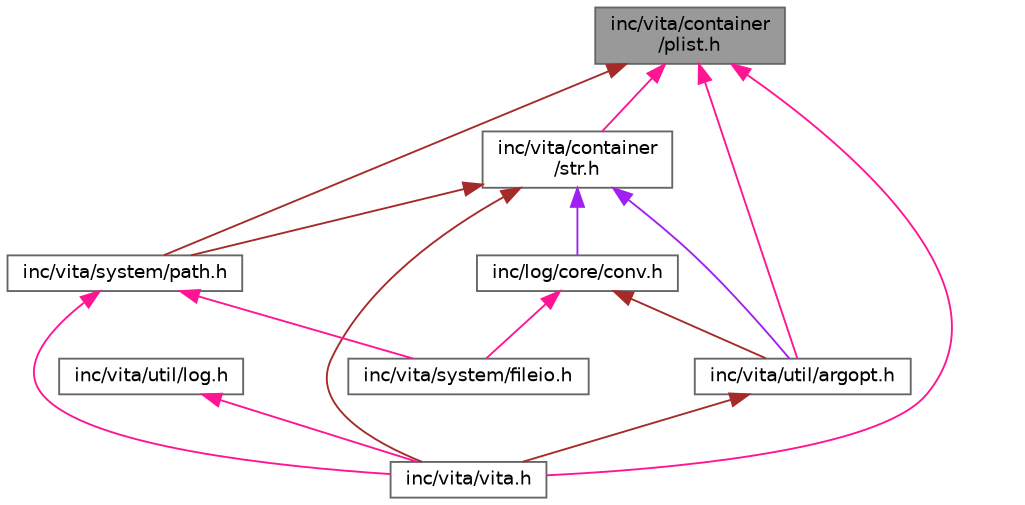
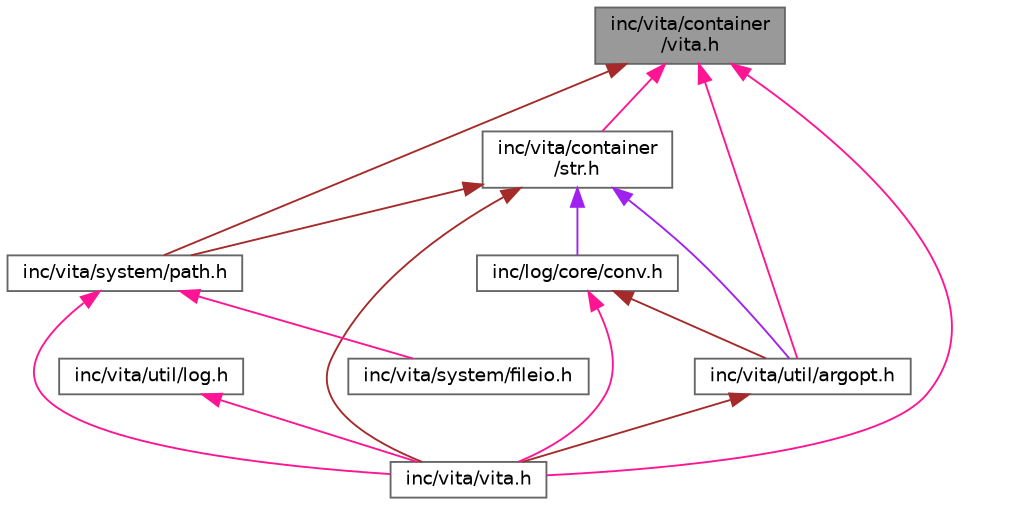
(690, 36) -> (690, 36)
(516, 331) -> (599, 404)
